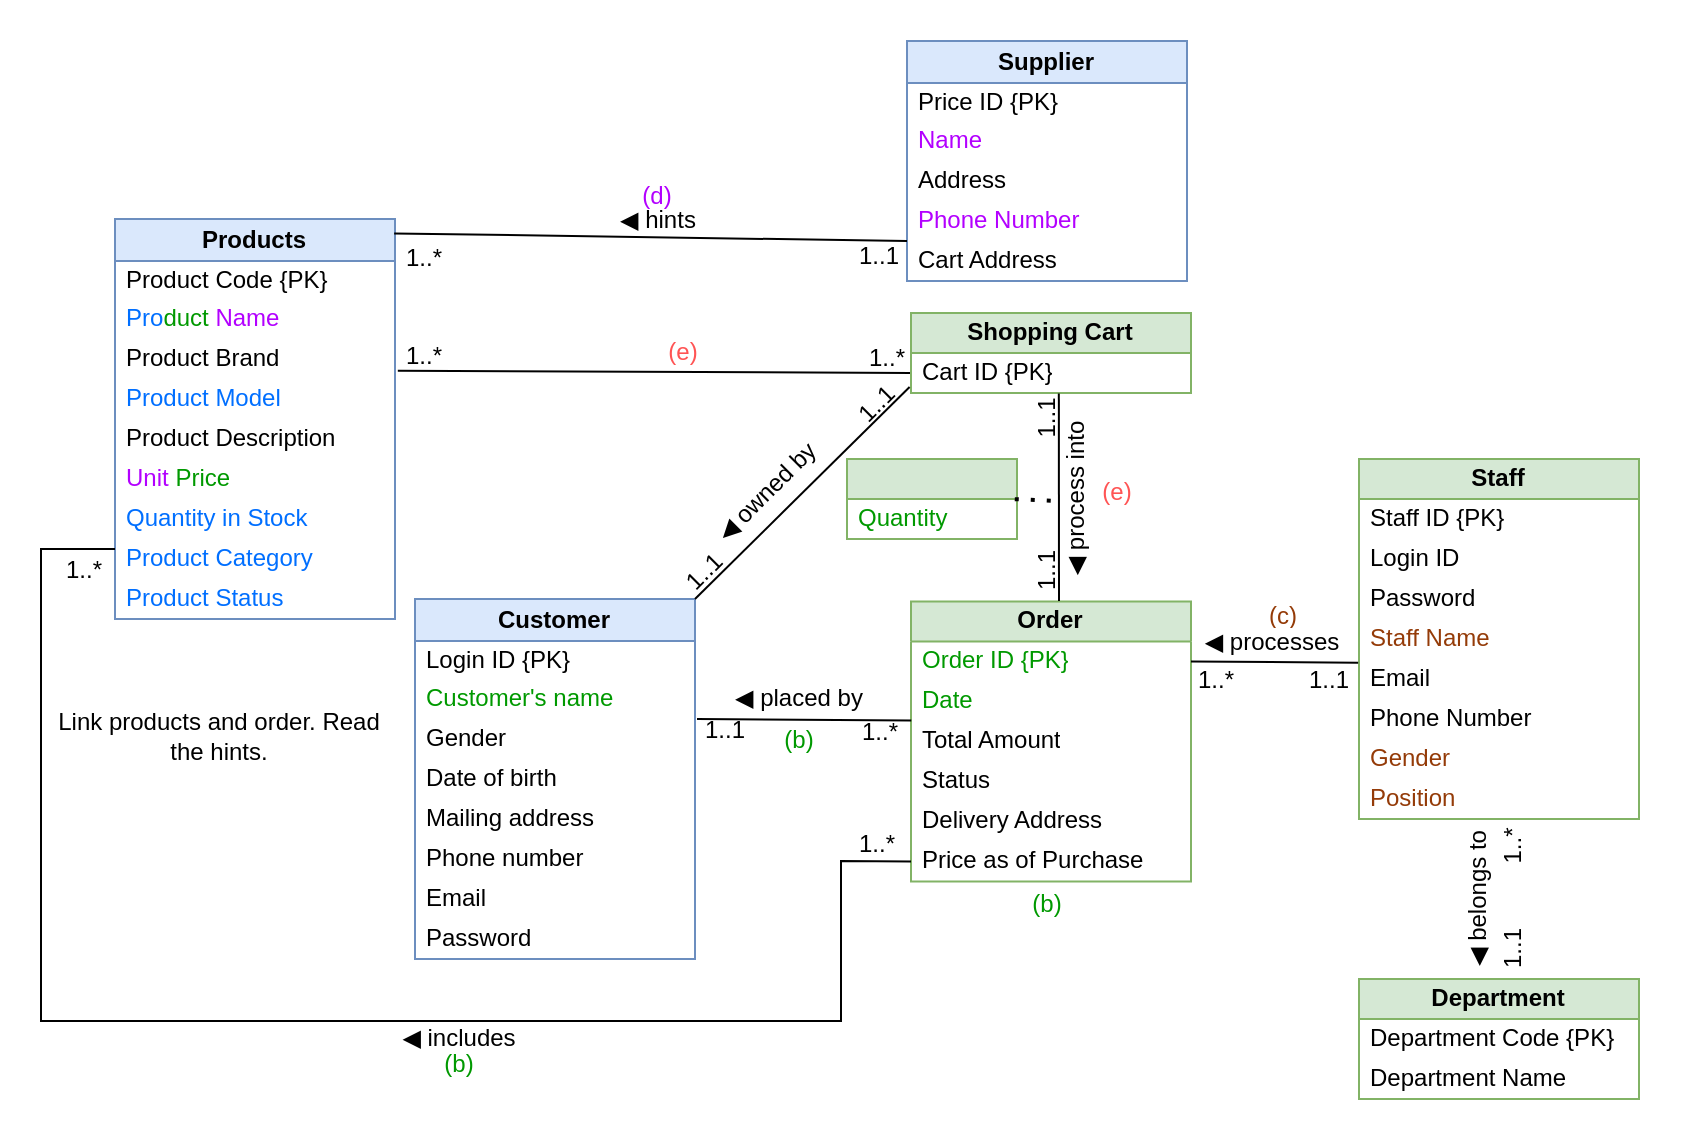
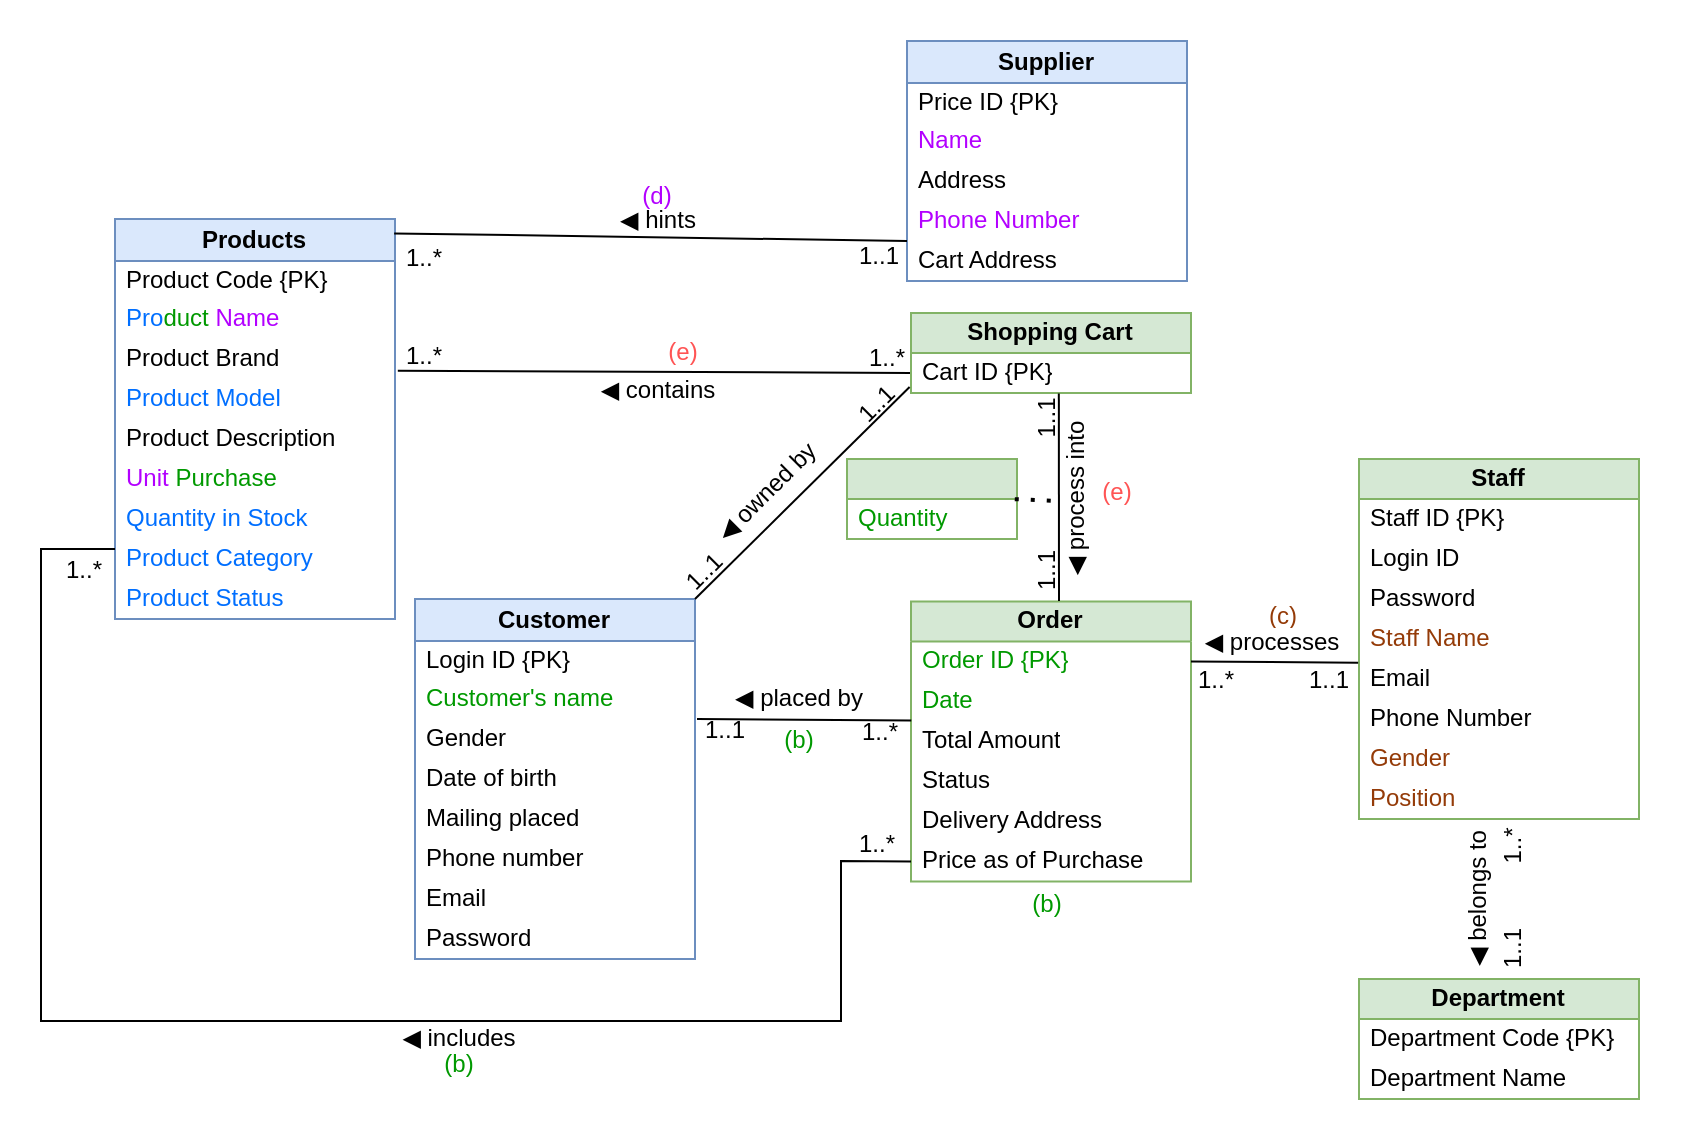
none -> (658, 392)
(185, 479) -> (208, 479)
(220, 737) -> none
(515, 819) -> (505, 819)
